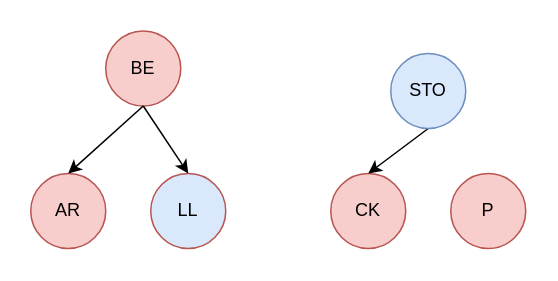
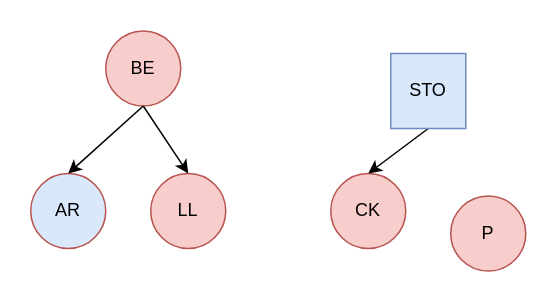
(428, 91) -> (428, 91)
(68, 211) -> (68, 211)
(188, 211) -> (188, 211)
(488, 211) -> (488, 233)
